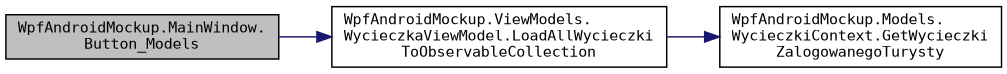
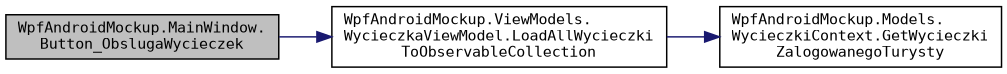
(142, 37) -> (142, 37)
